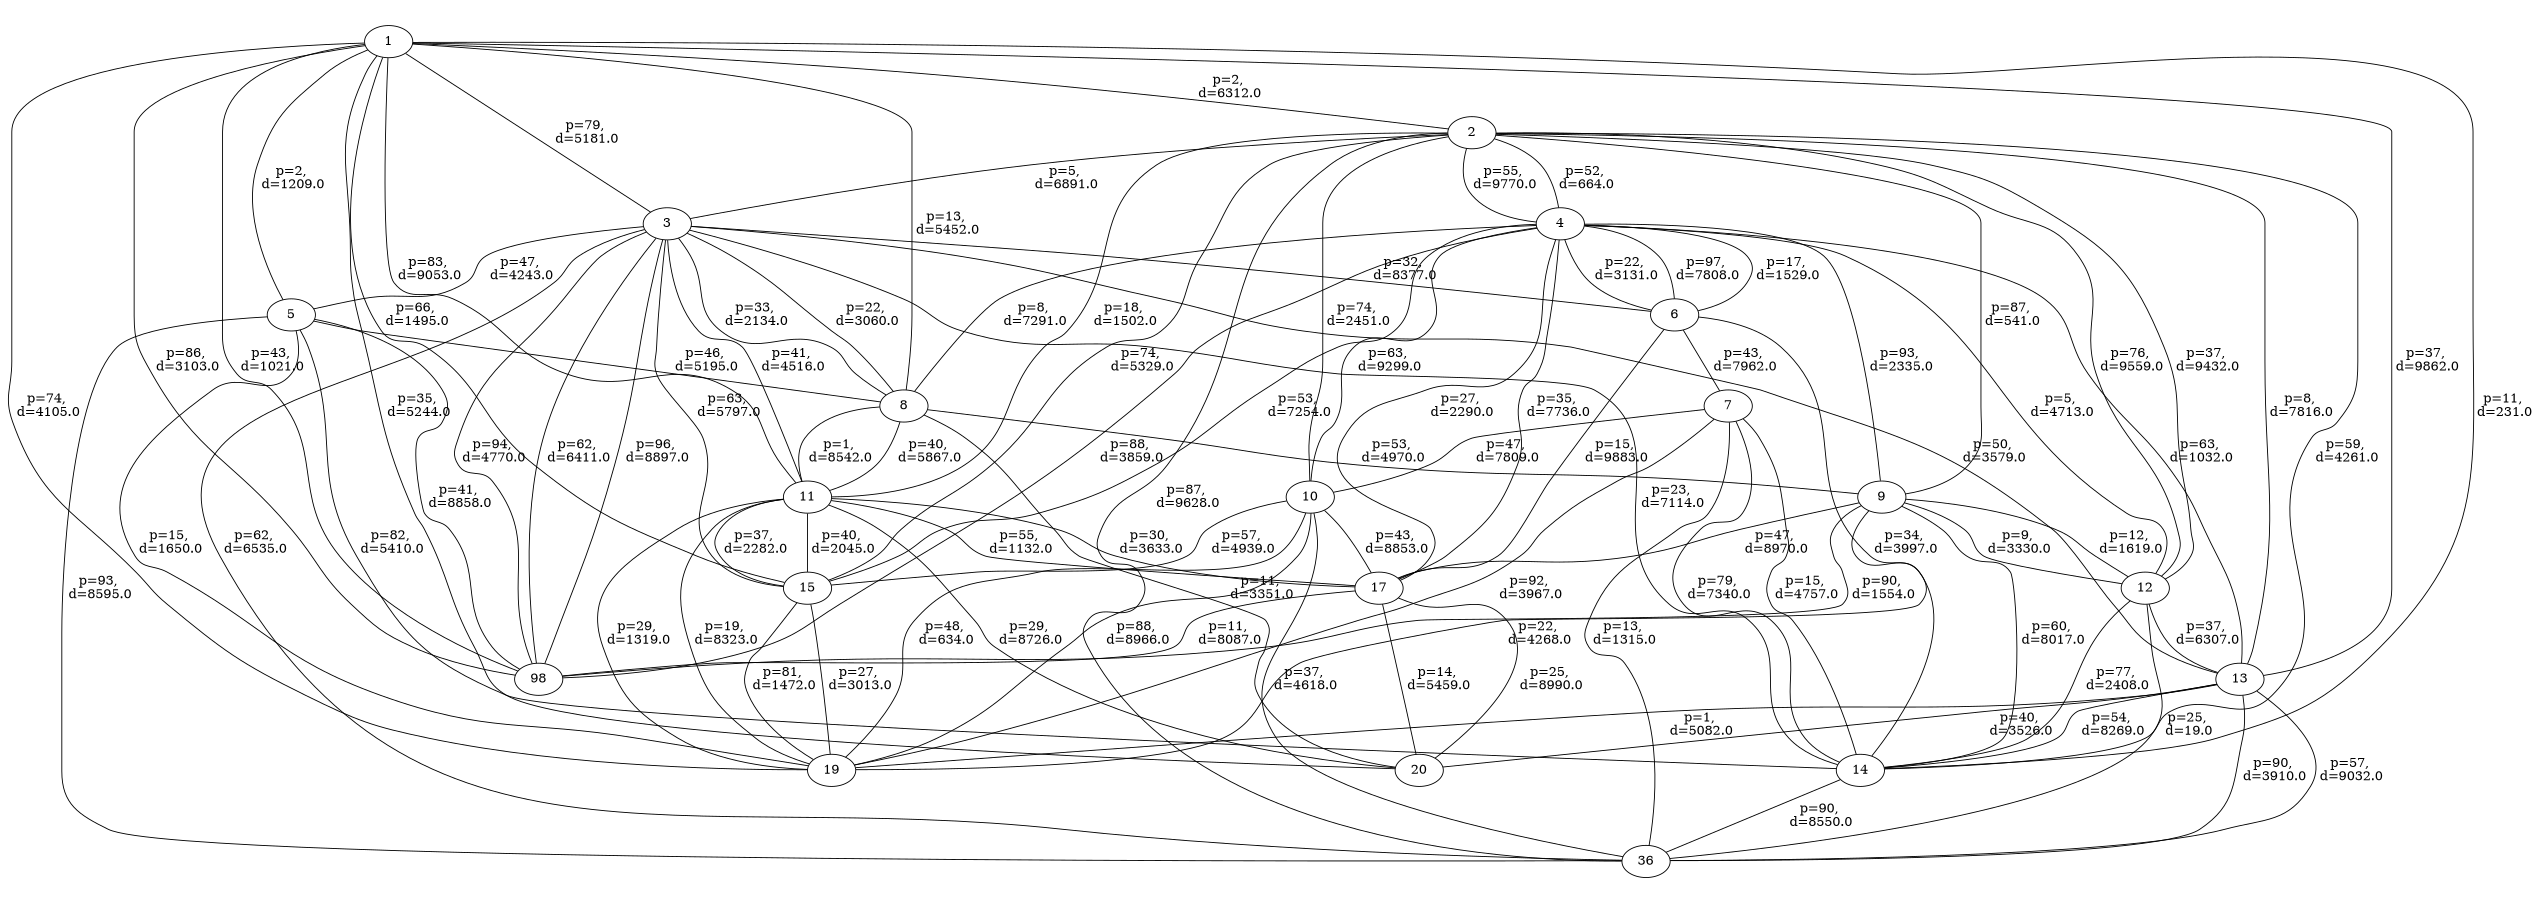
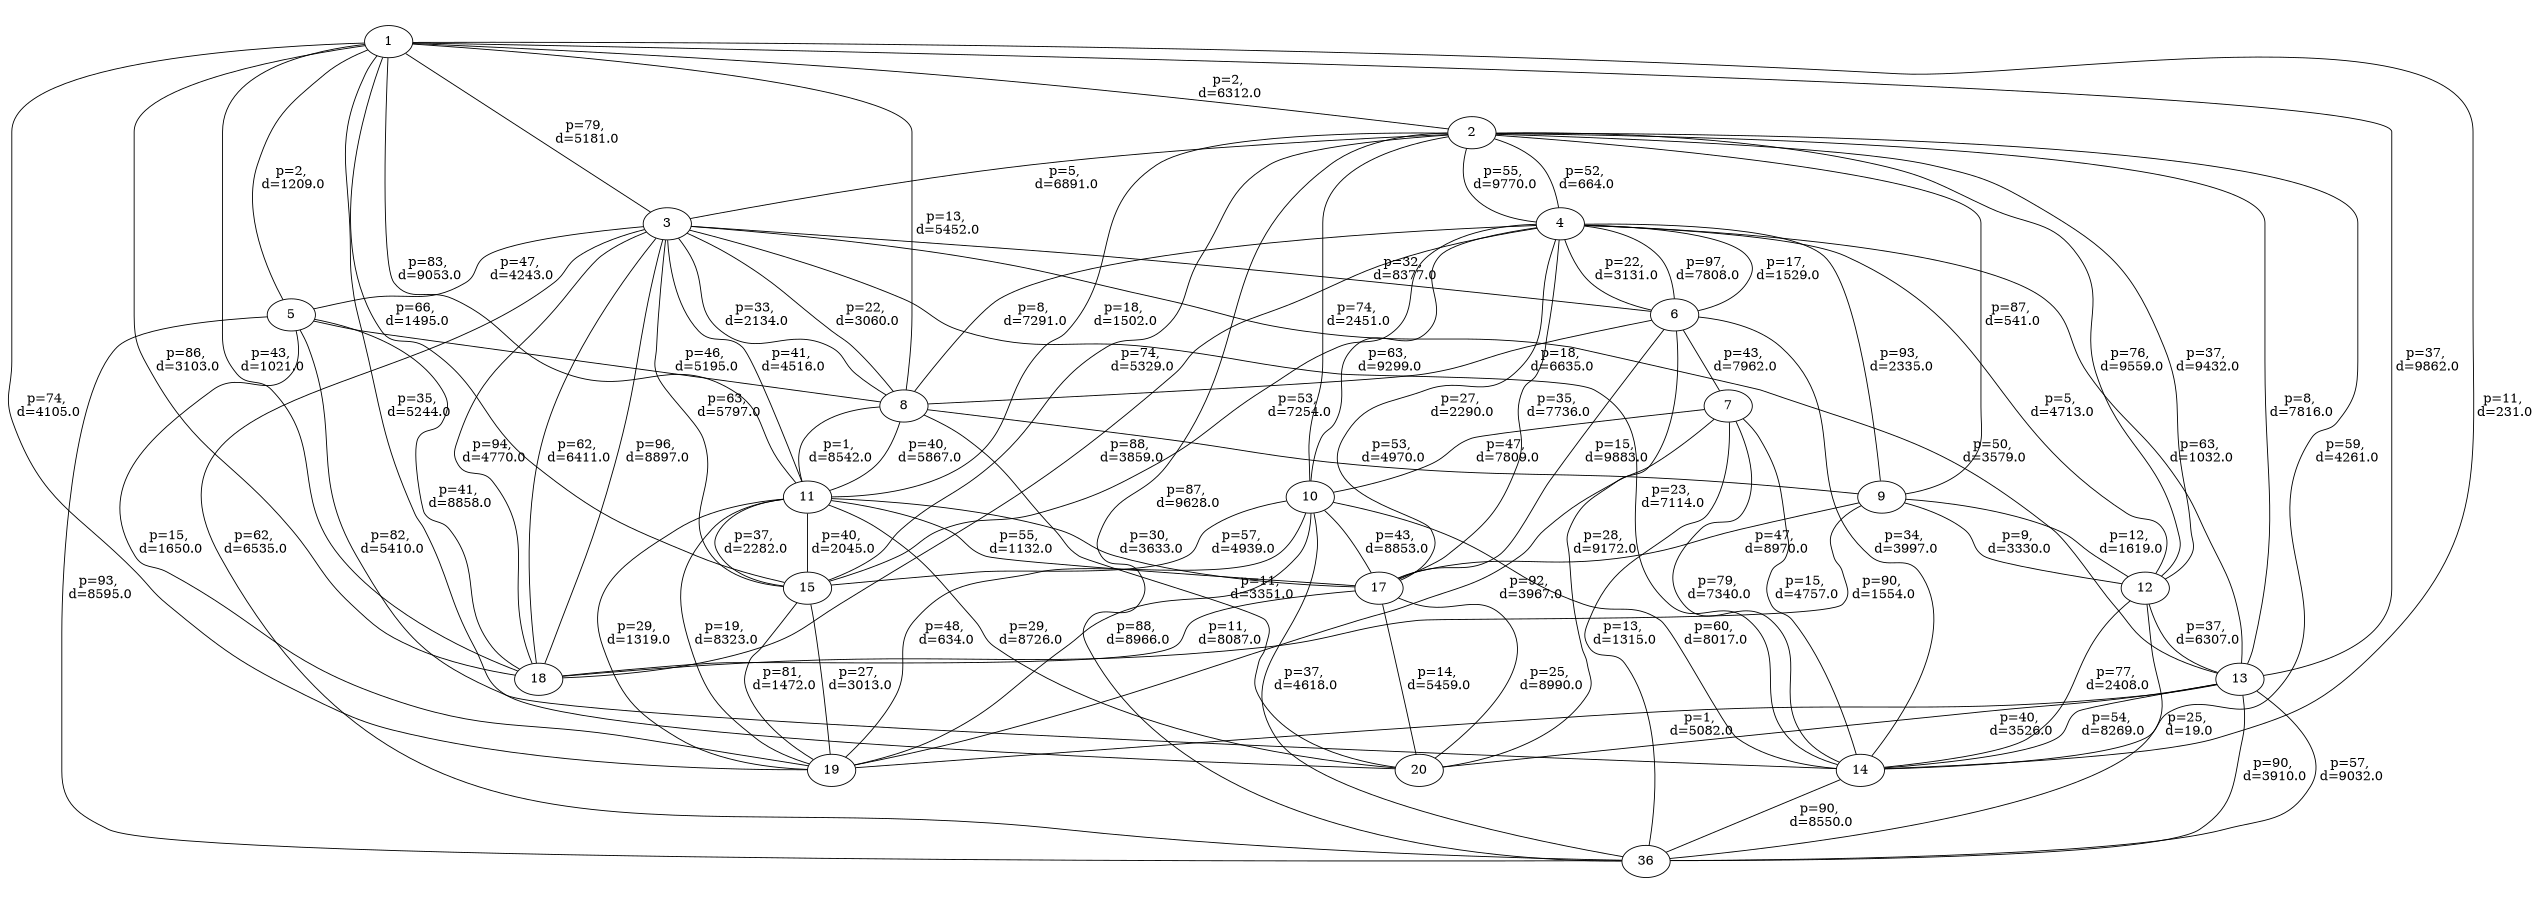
none -> (1293, 384)
none -> (1570, 573)
(1447, 630) -> none
(2017, 652) -> (1610, 609)
(539, 679) -> (539, 679)
